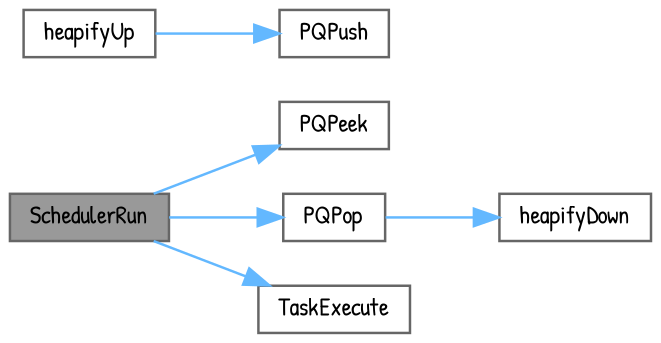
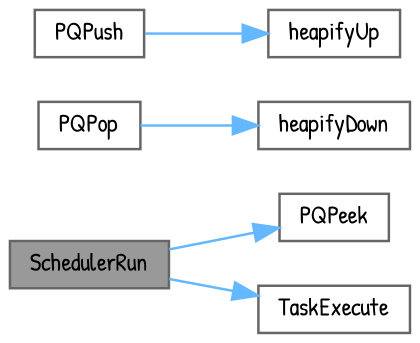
(205, 34) -> (194, 34)
(213, 217) -> none
